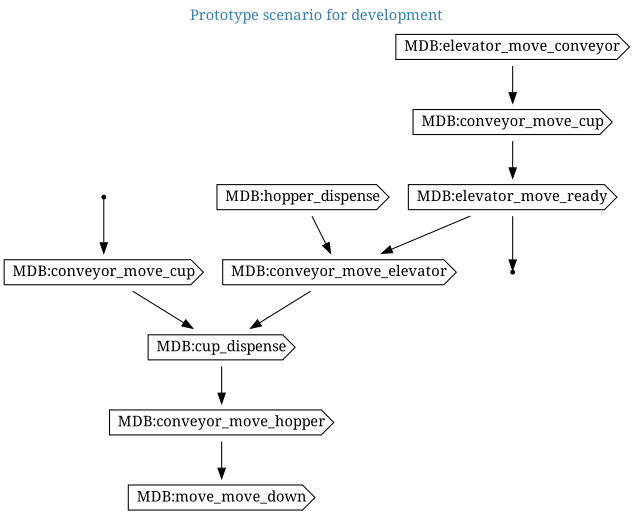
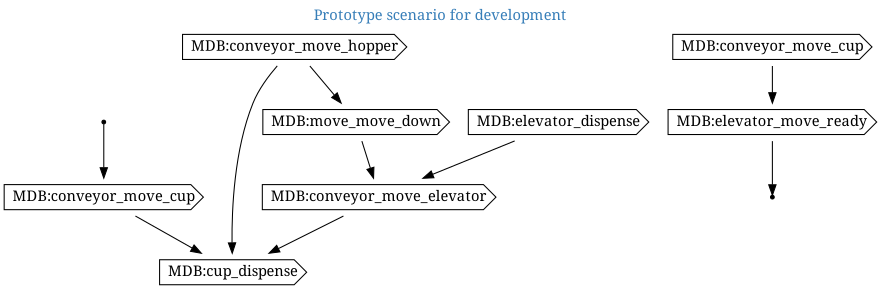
(513, 47) -> none
(303, 197) -> (559, 122)
(431, 233) -> (366, 155)
(222, 380) -> (240, 150)
